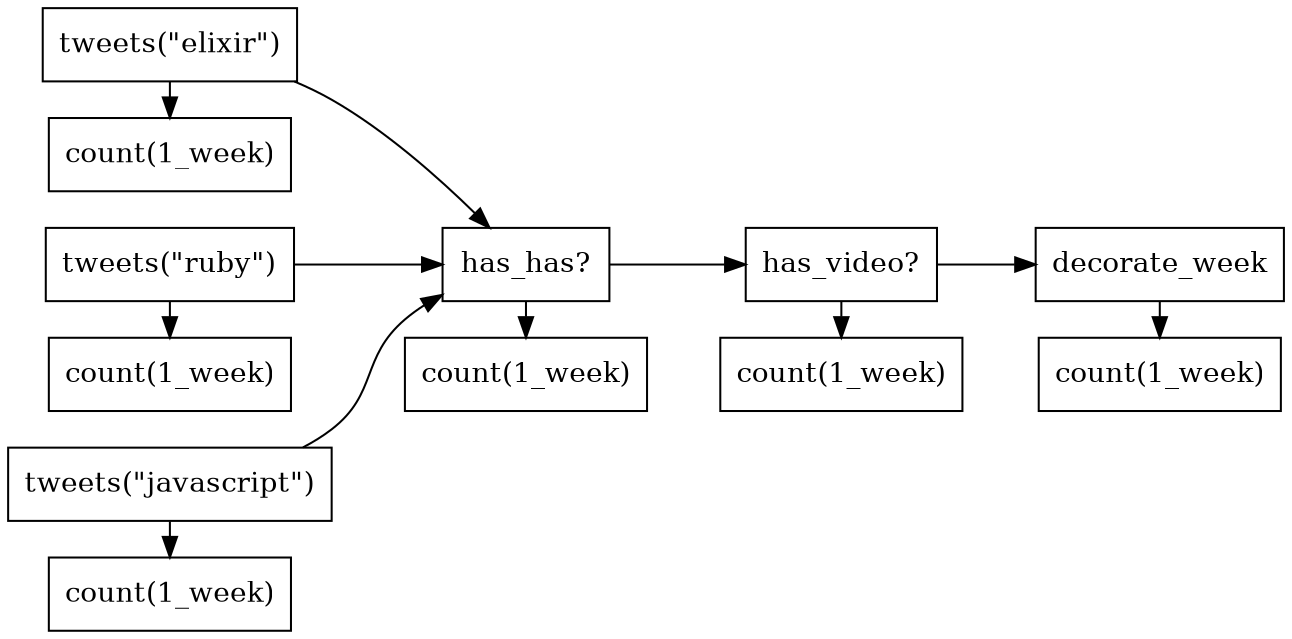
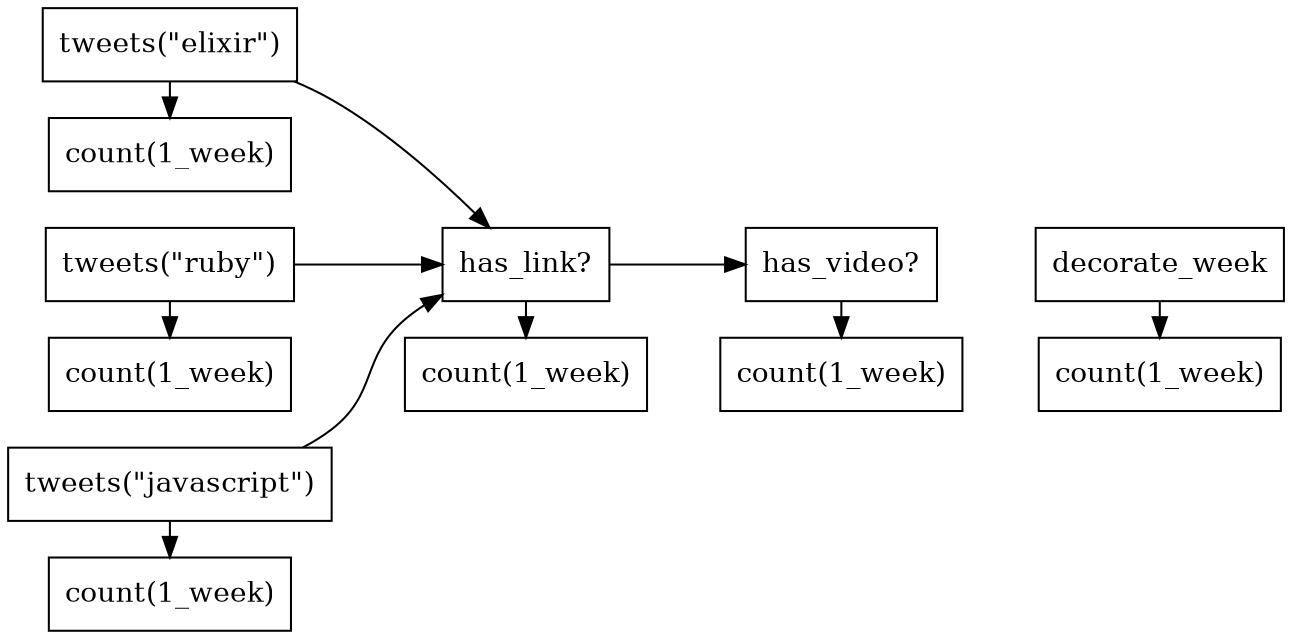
(526, 265) -> (526, 265)
(976, 265) -> none
